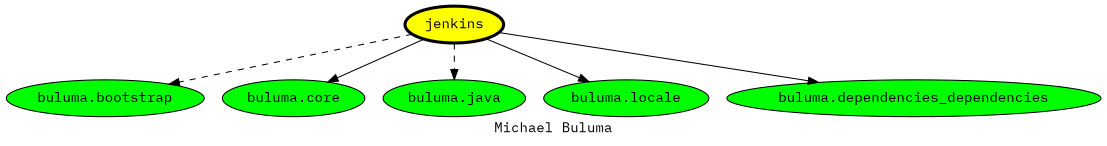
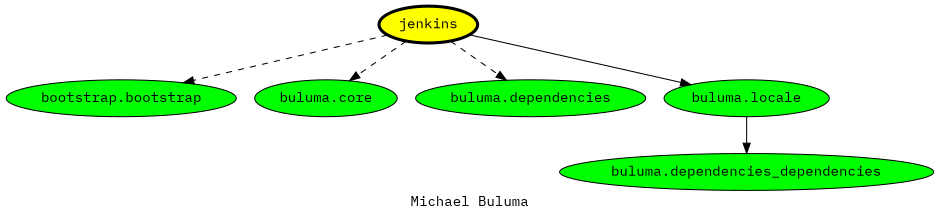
(654, 57) -> (747, 130)
(380, 59) -> (382, 58)
(105, 98) -> (121, 98)
(454, 98) -> (531, 98)
